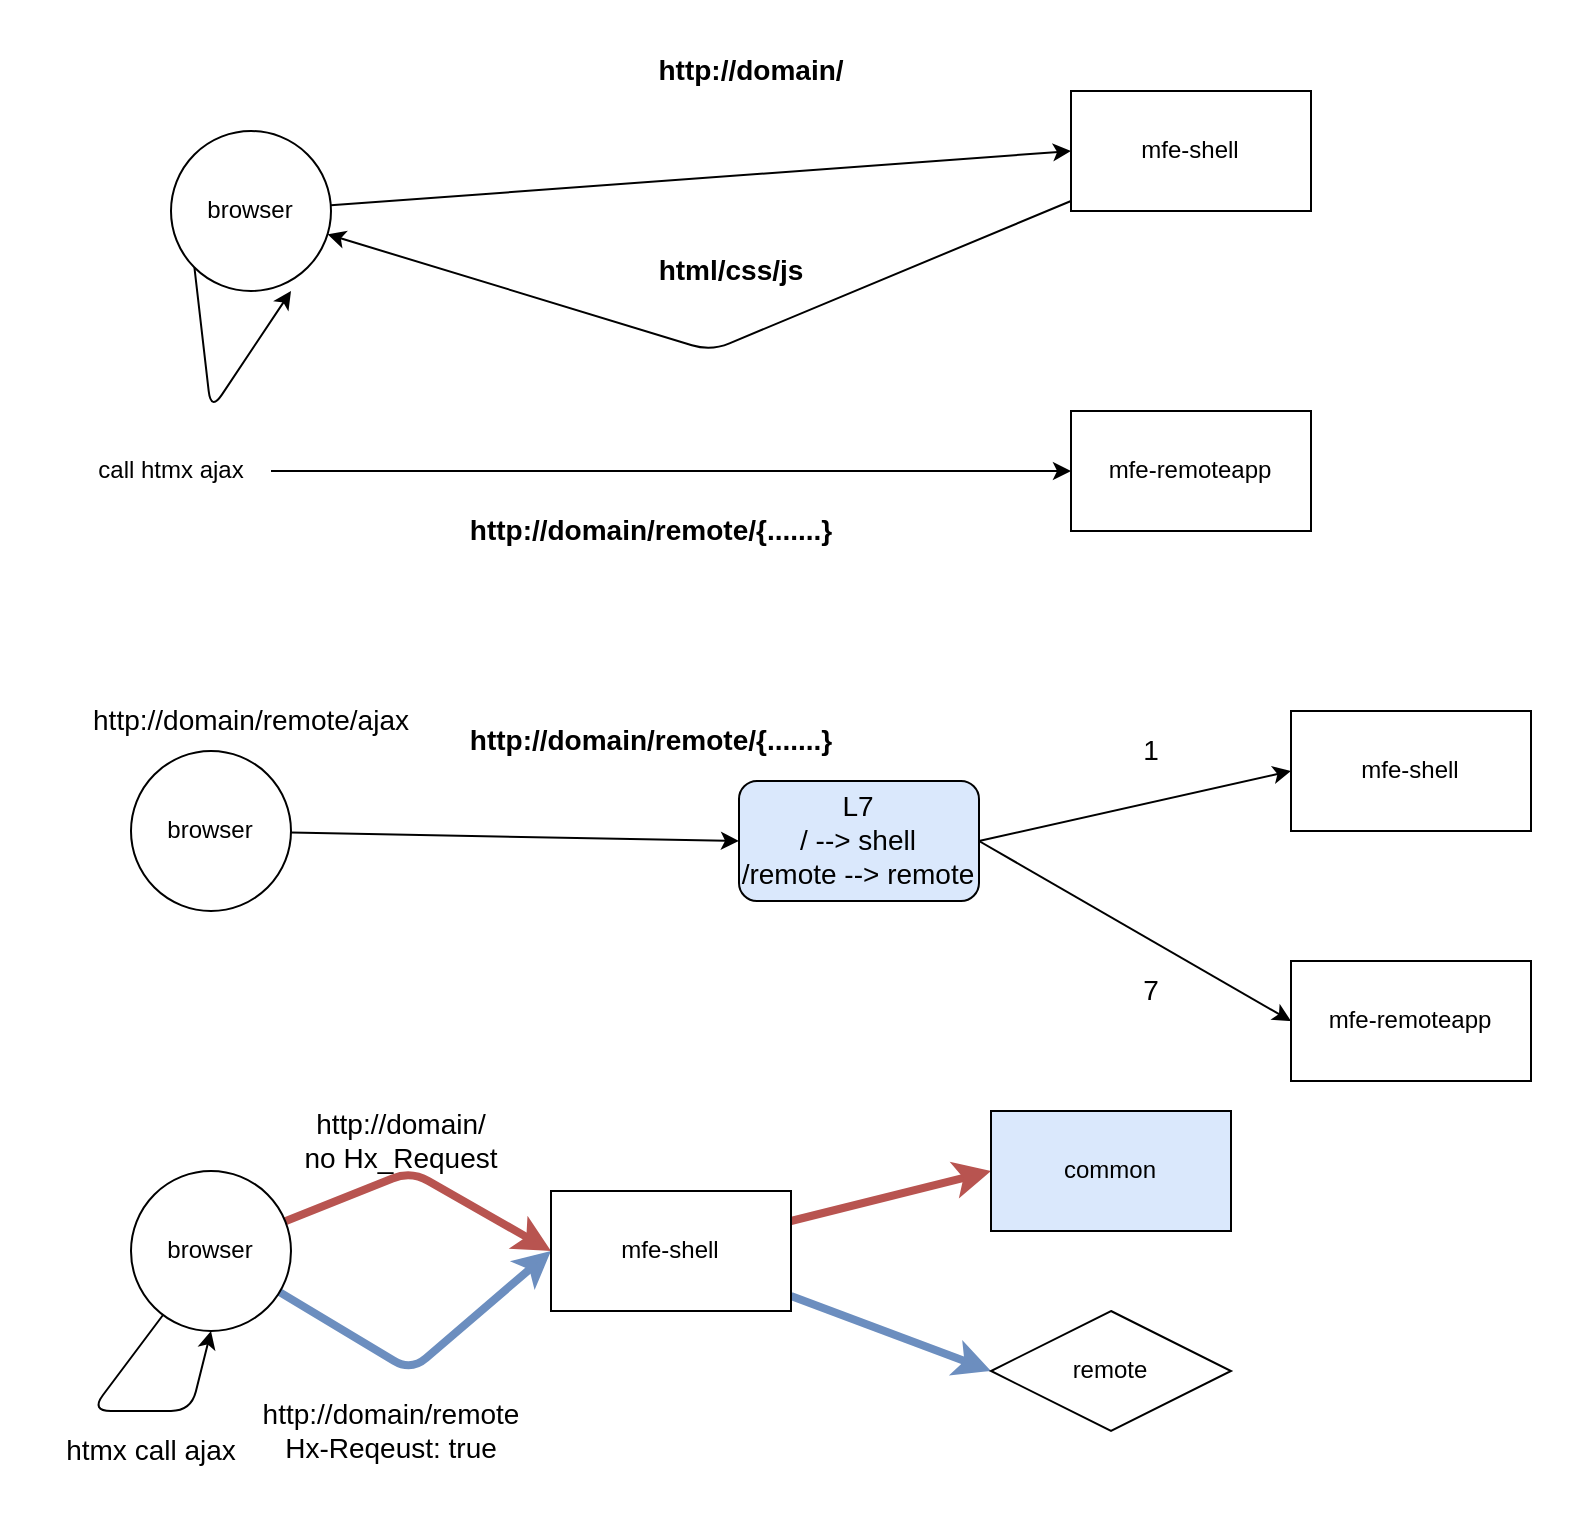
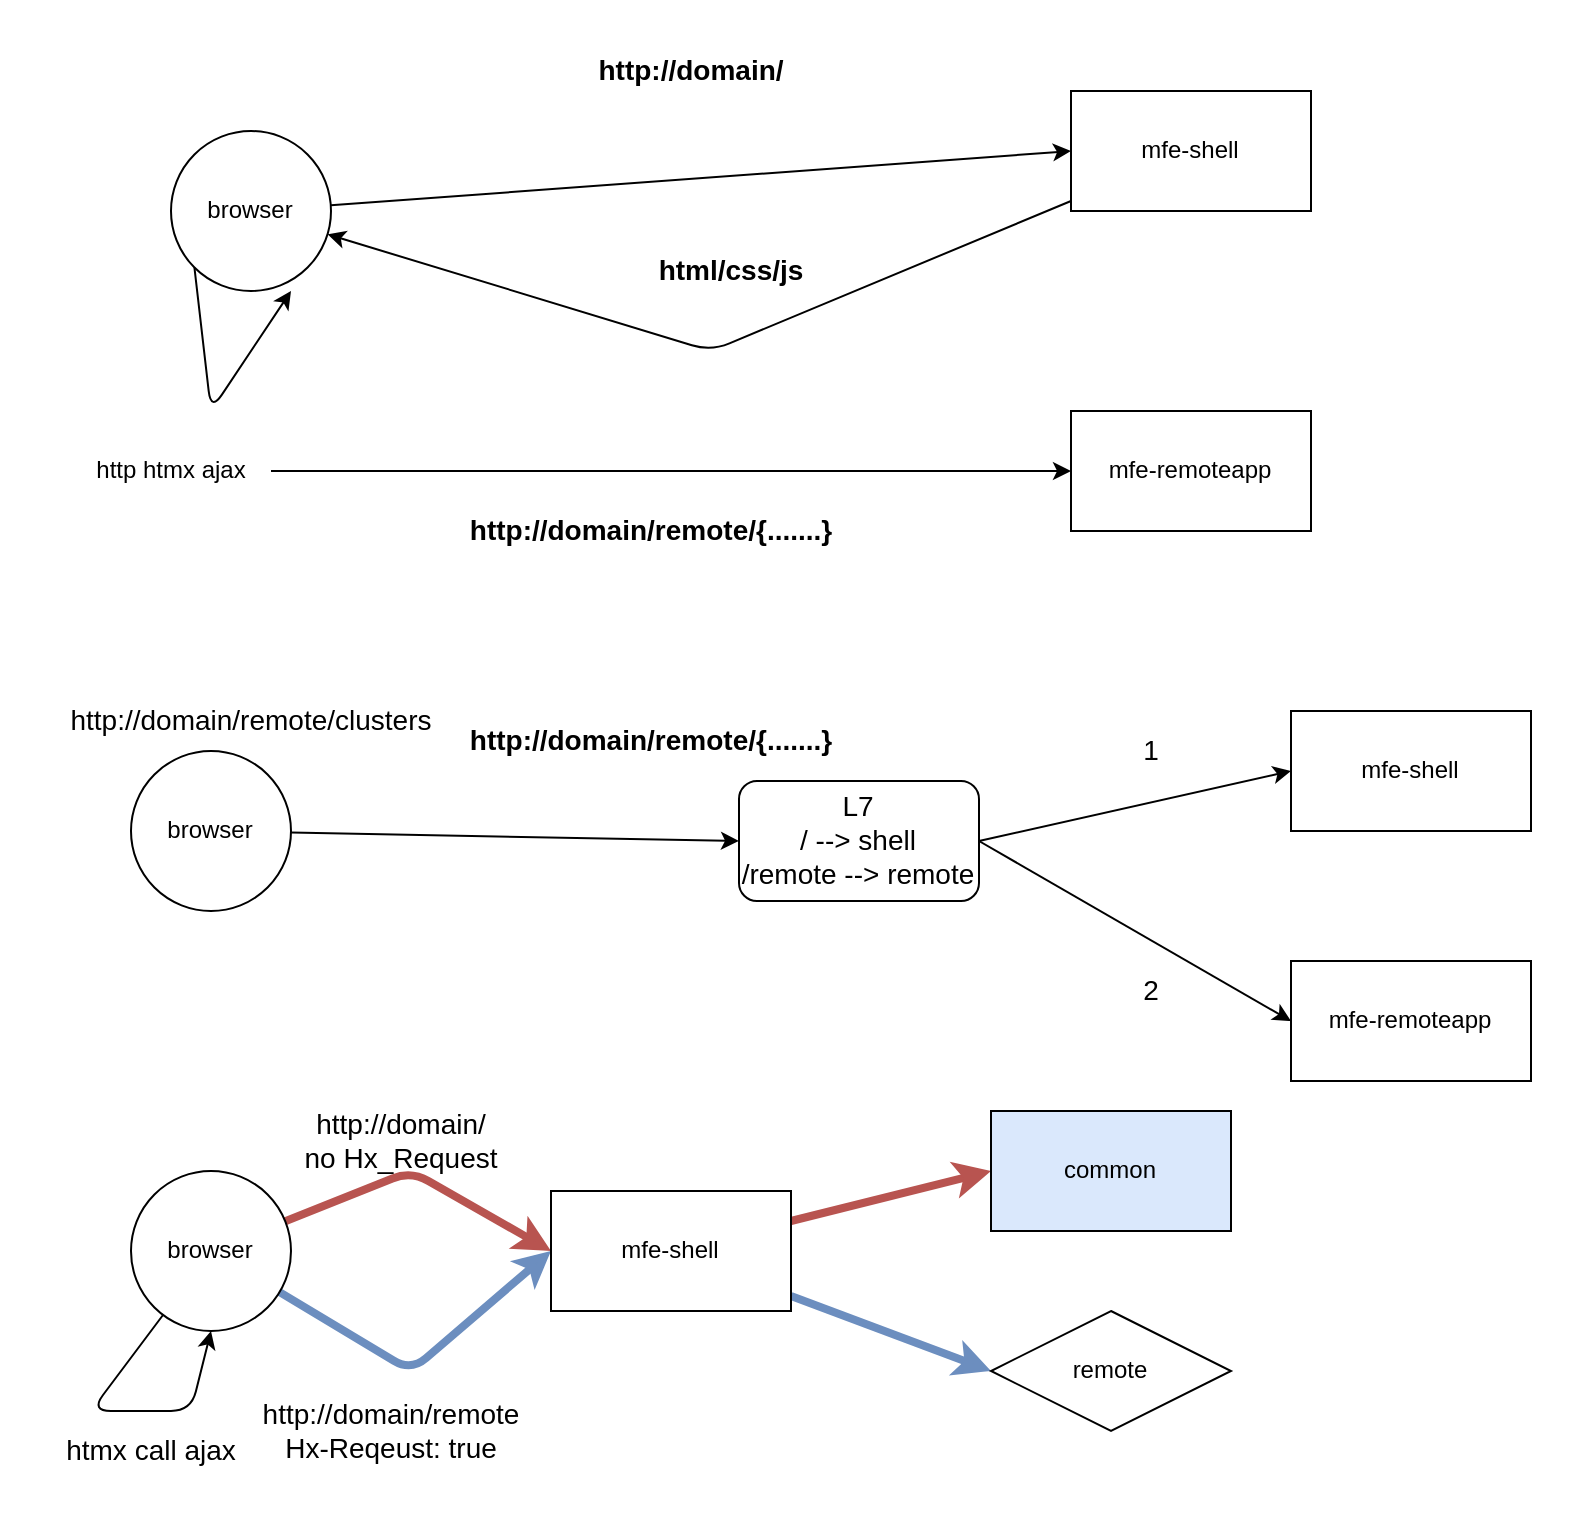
(751, 71) -> (691, 71)
(172, 471) -> (172, 471)
(252, 721) -> (252, 721)
(859, 841) -> (859, 841)
(1152, 991) -> (1152, 991)
